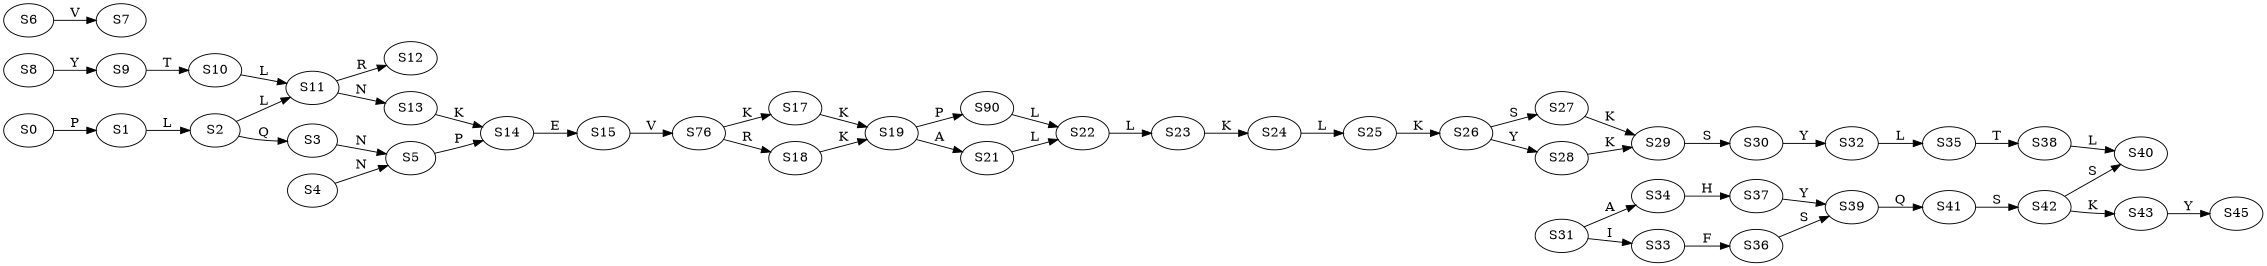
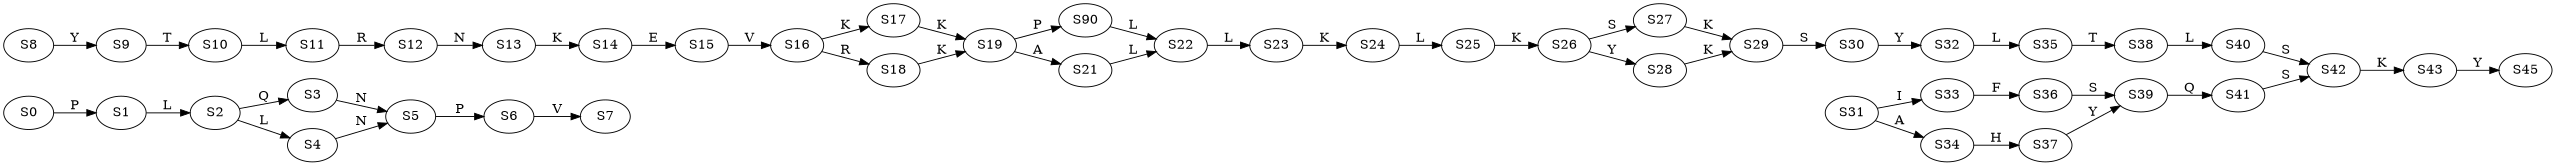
(357, 97) -> (455, 45)
(259, 111) -> (259, 128)
(699, 133) -> (797, 45)
(454, 149) -> (455, 117)
(2089, 183) -> (2281, 57)
